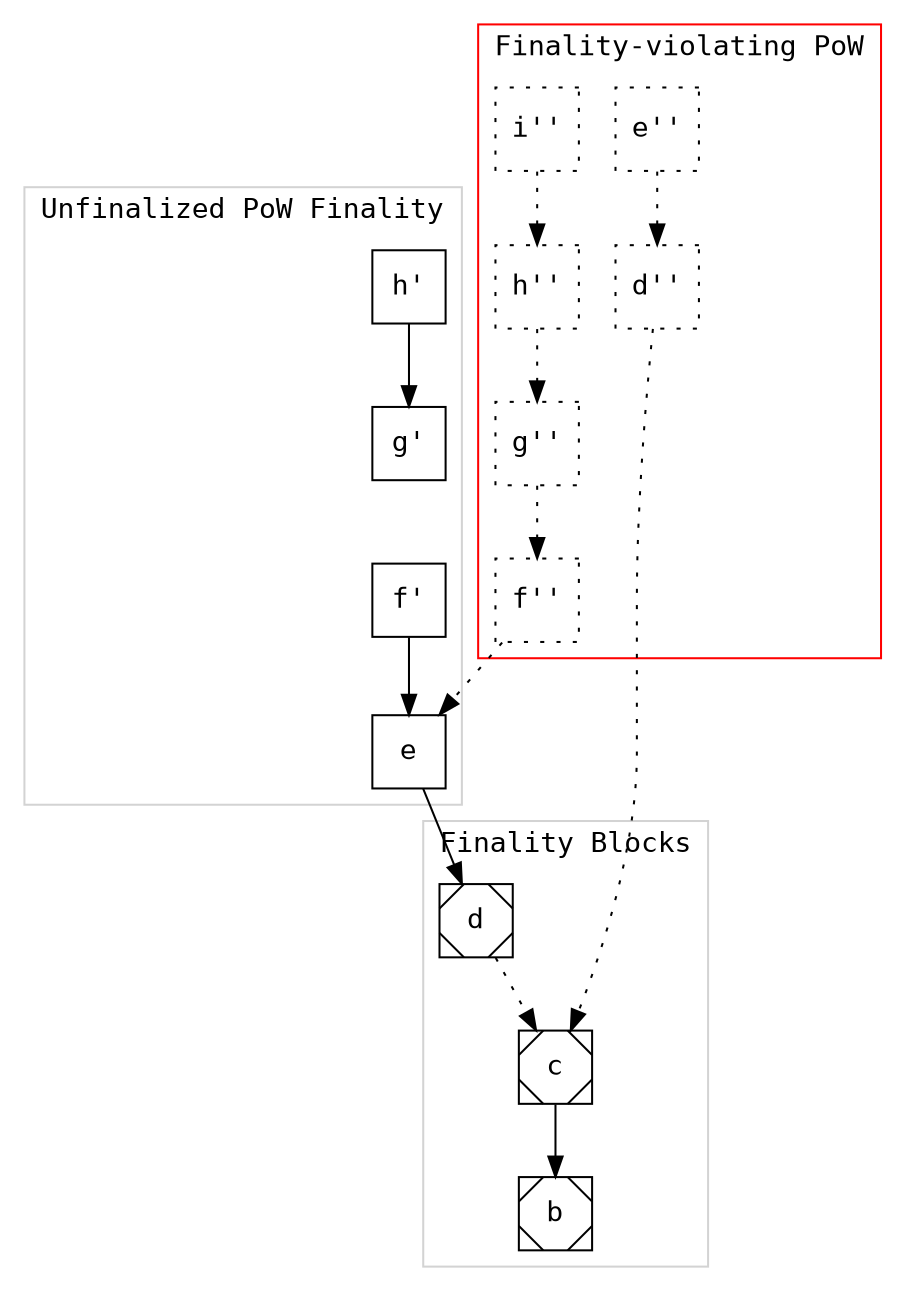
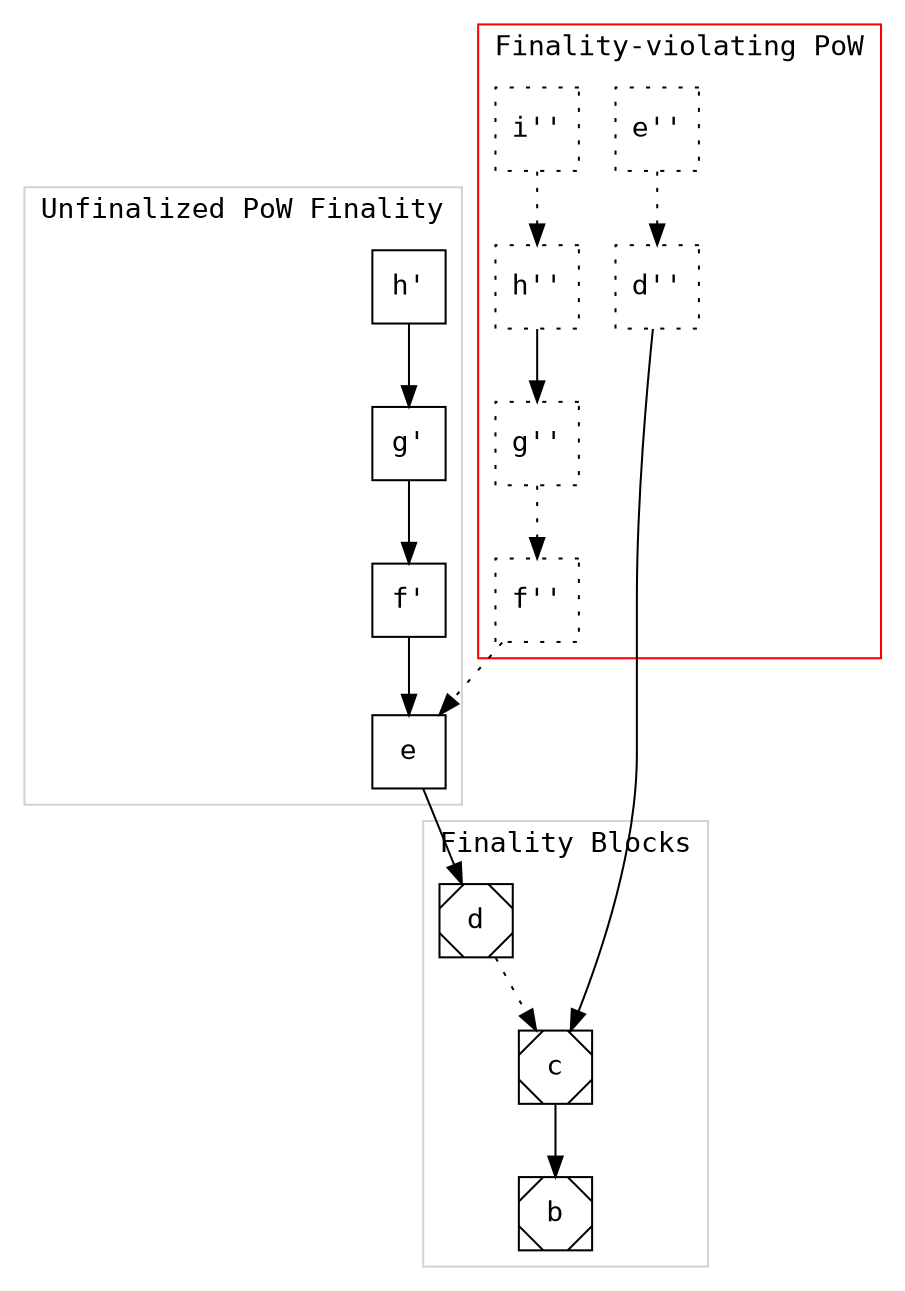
(537, 355) -> (537, 355)
none -> (409, 511)
(637, 674) -> (637, 674)
